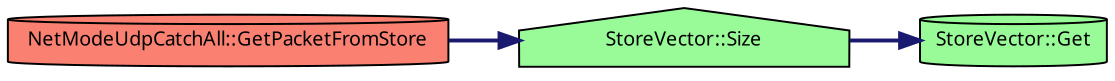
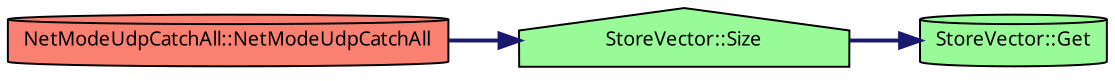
(228, 41) -> (228, 41)
